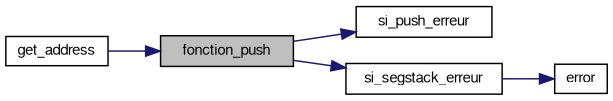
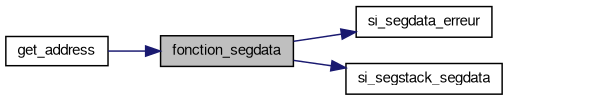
(424, 22) -> (424, 22)
(227, 51) -> (227, 51)
(424, 79) -> (424, 79)
(581, 79) -> none
